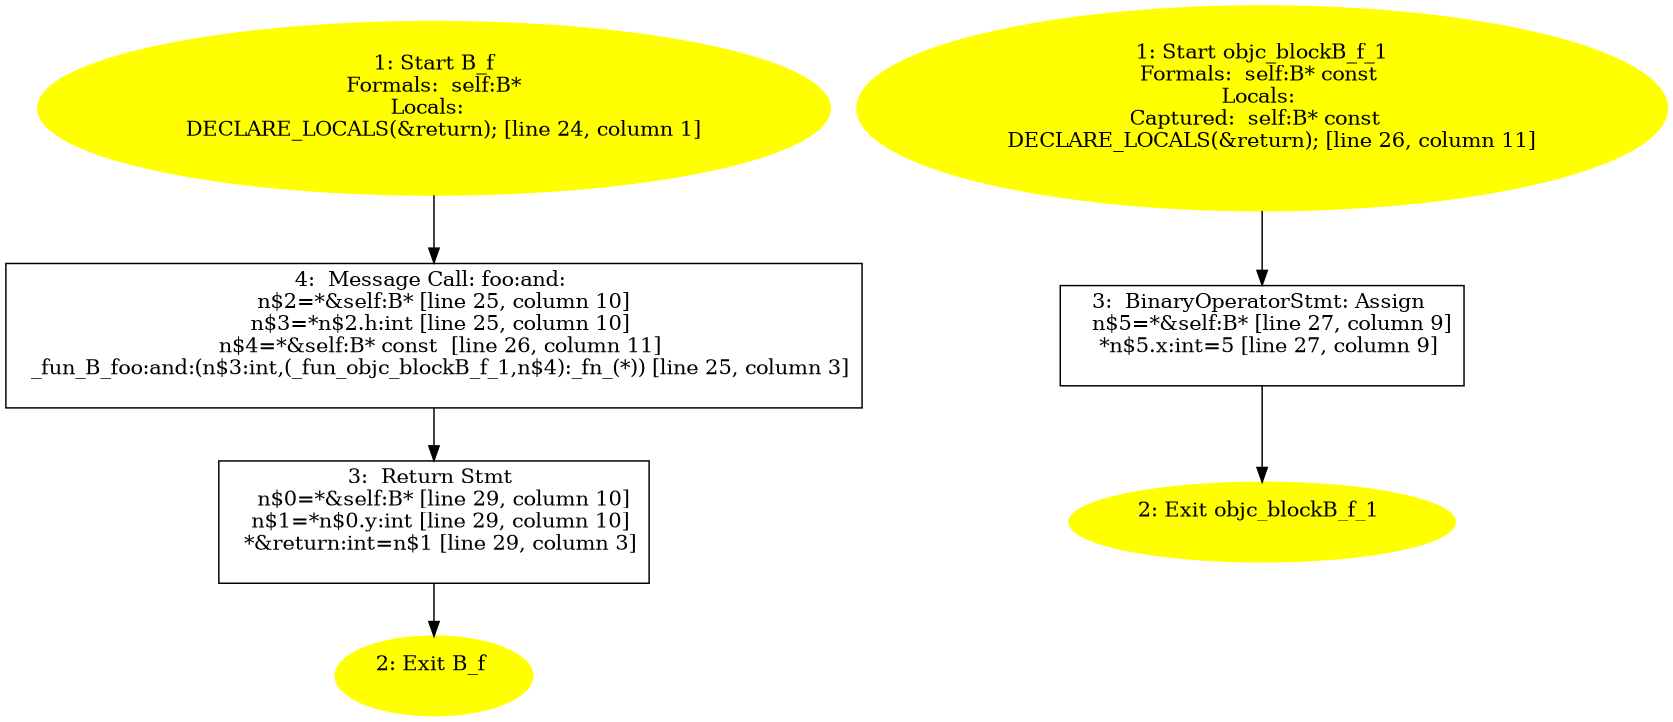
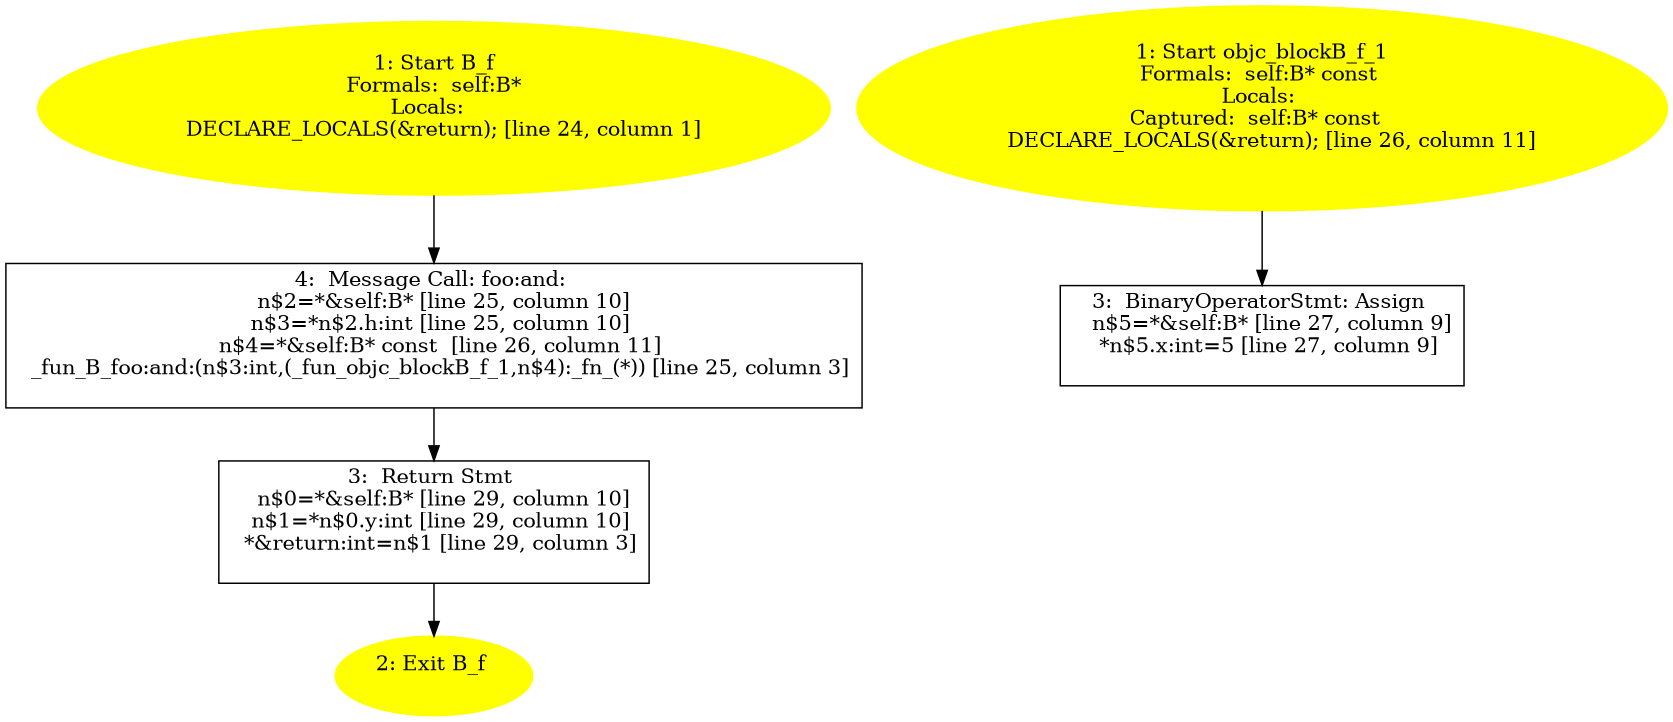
(1262, 522) -> none
